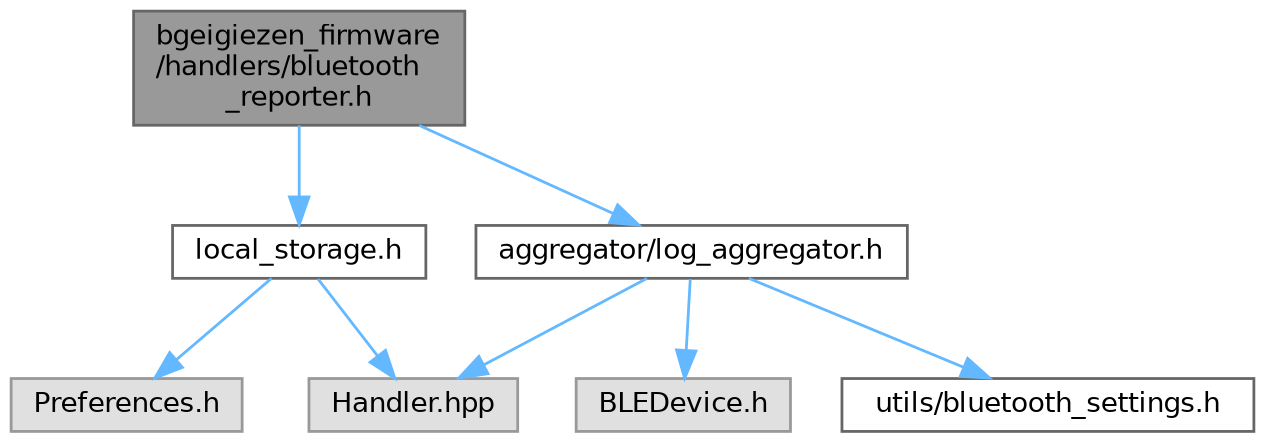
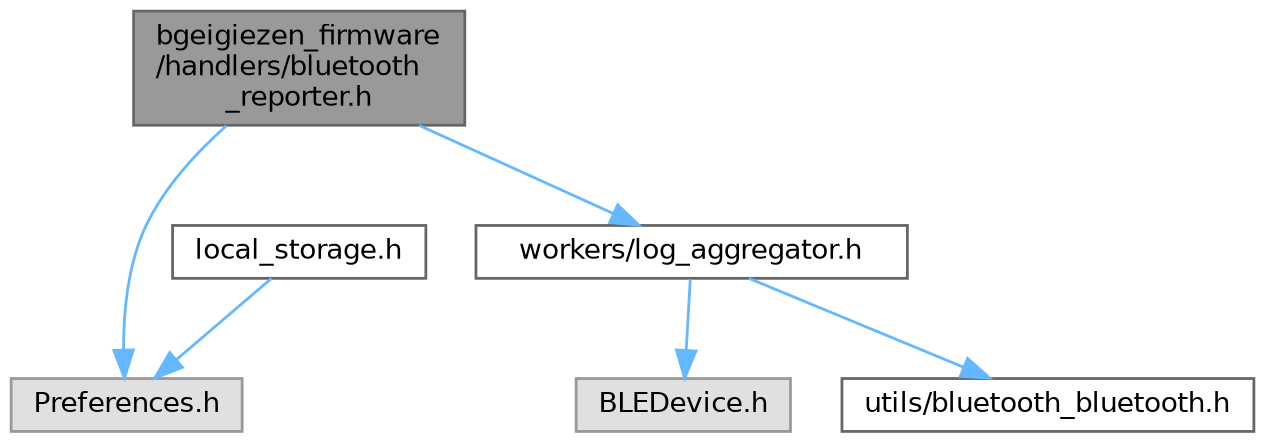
(299, 161) -> (147, 225)
(692, 252) -> (692, 252)
(413, 405) -> none
(1048, 405) -> (1048, 405)
